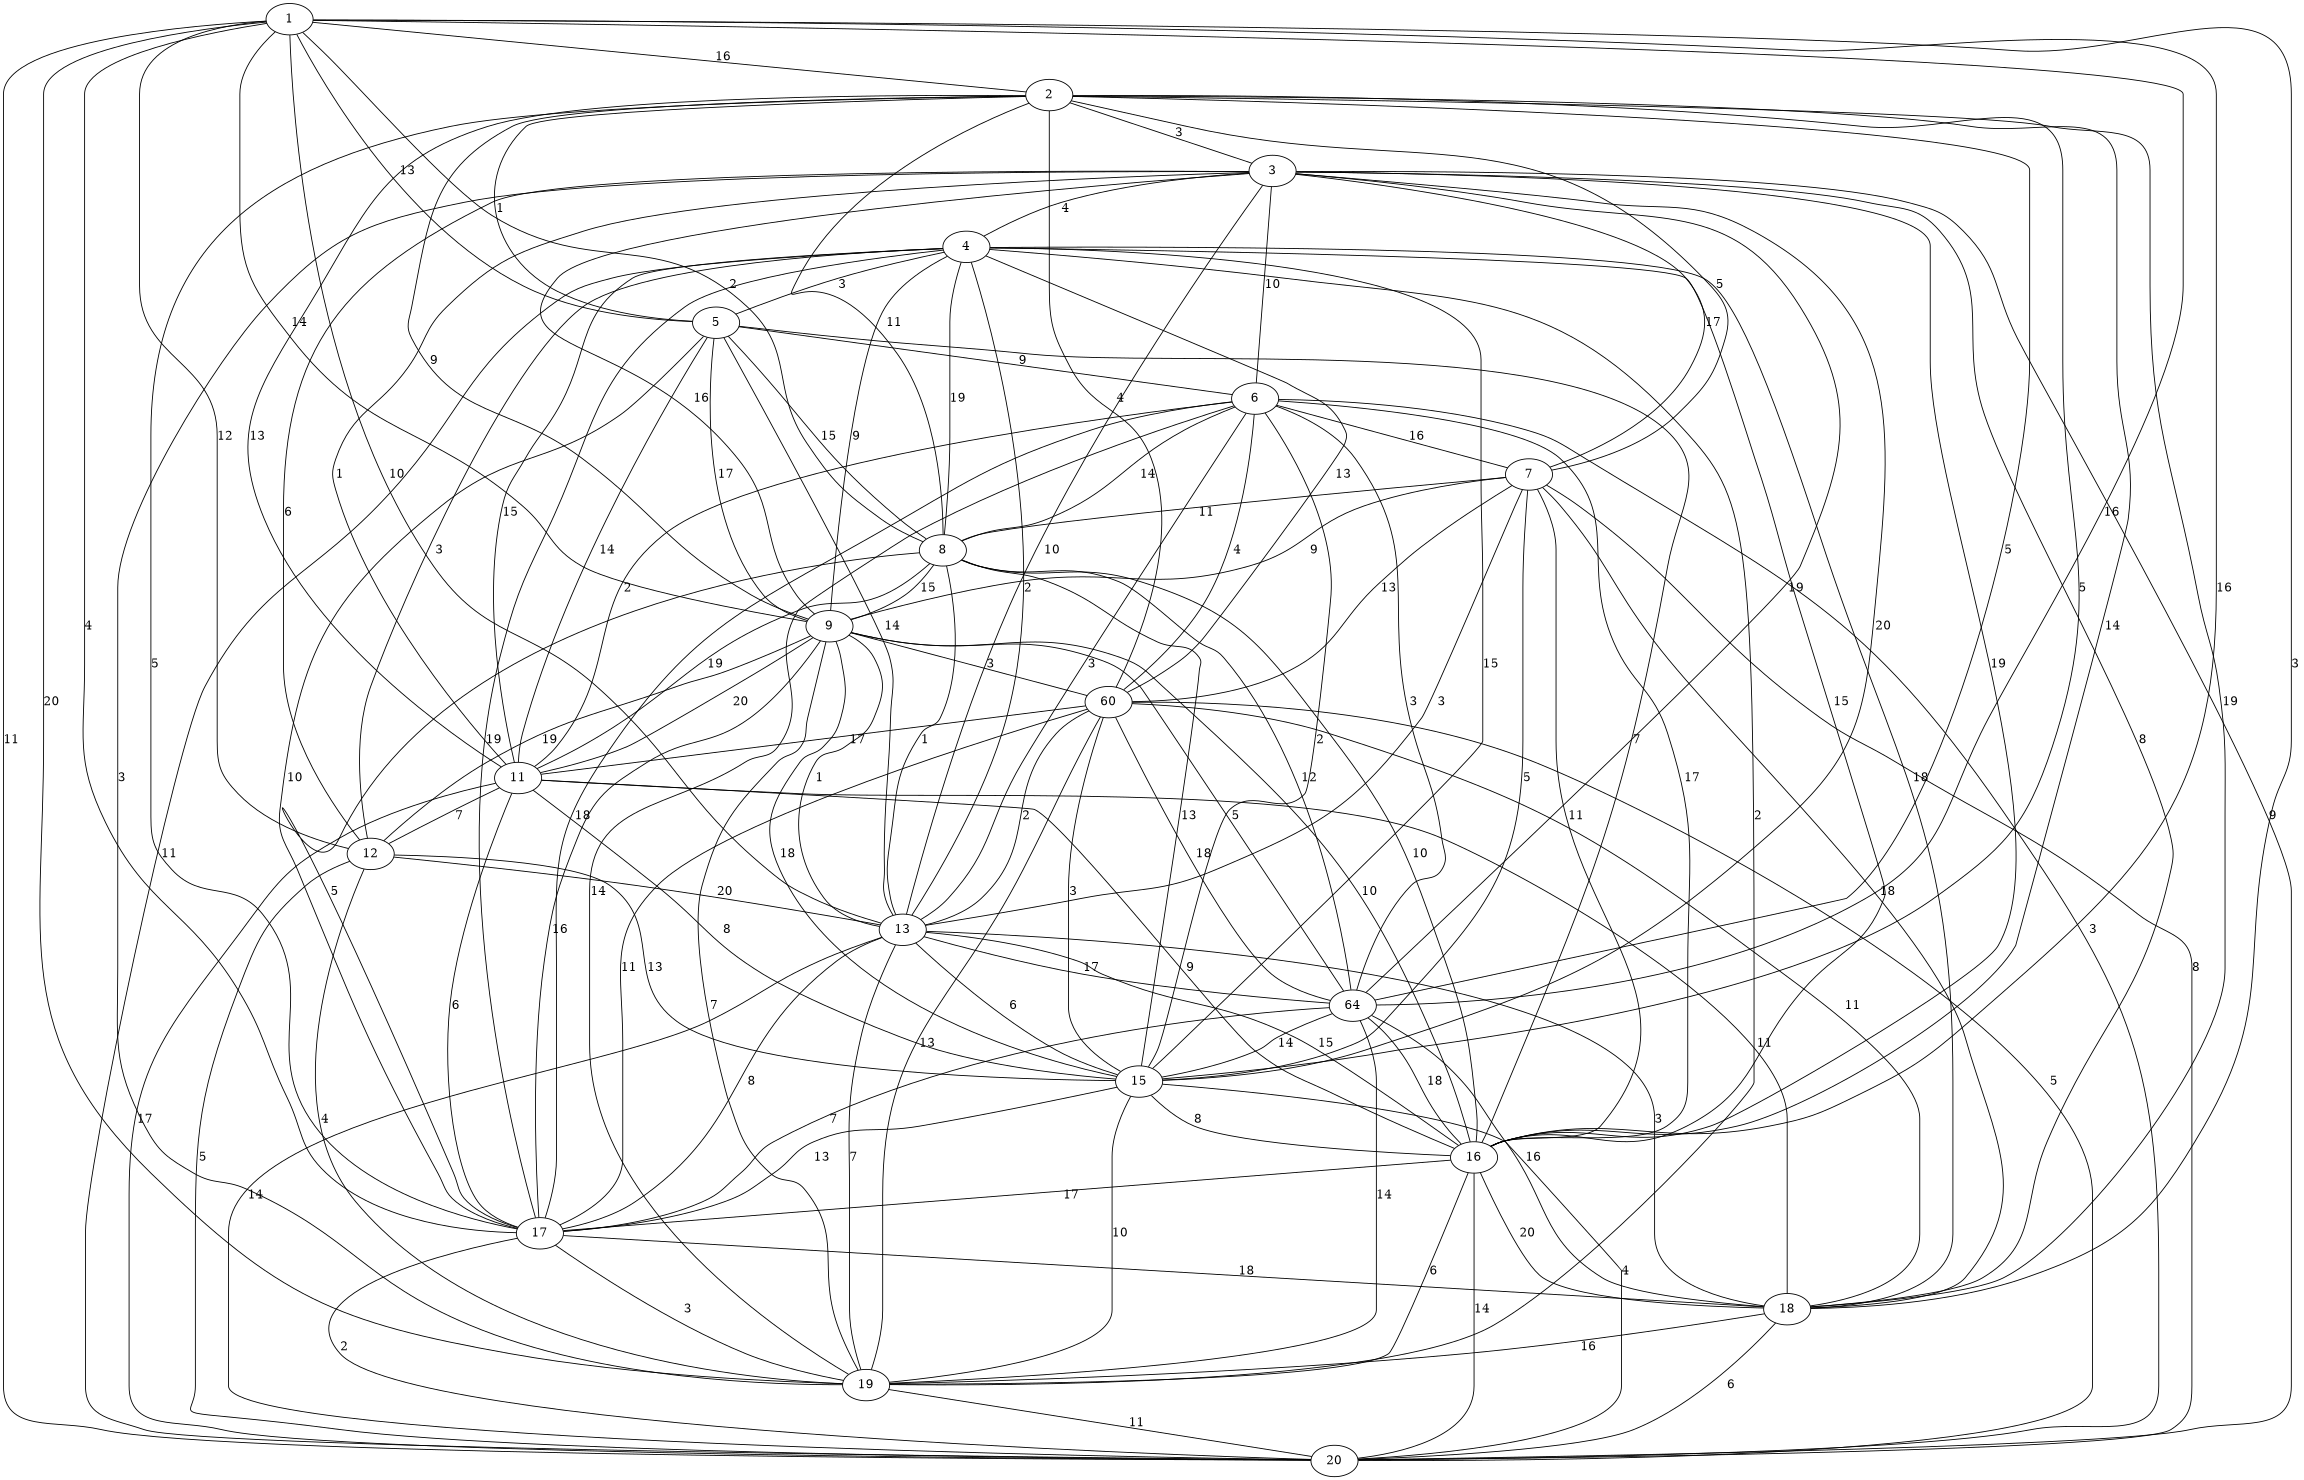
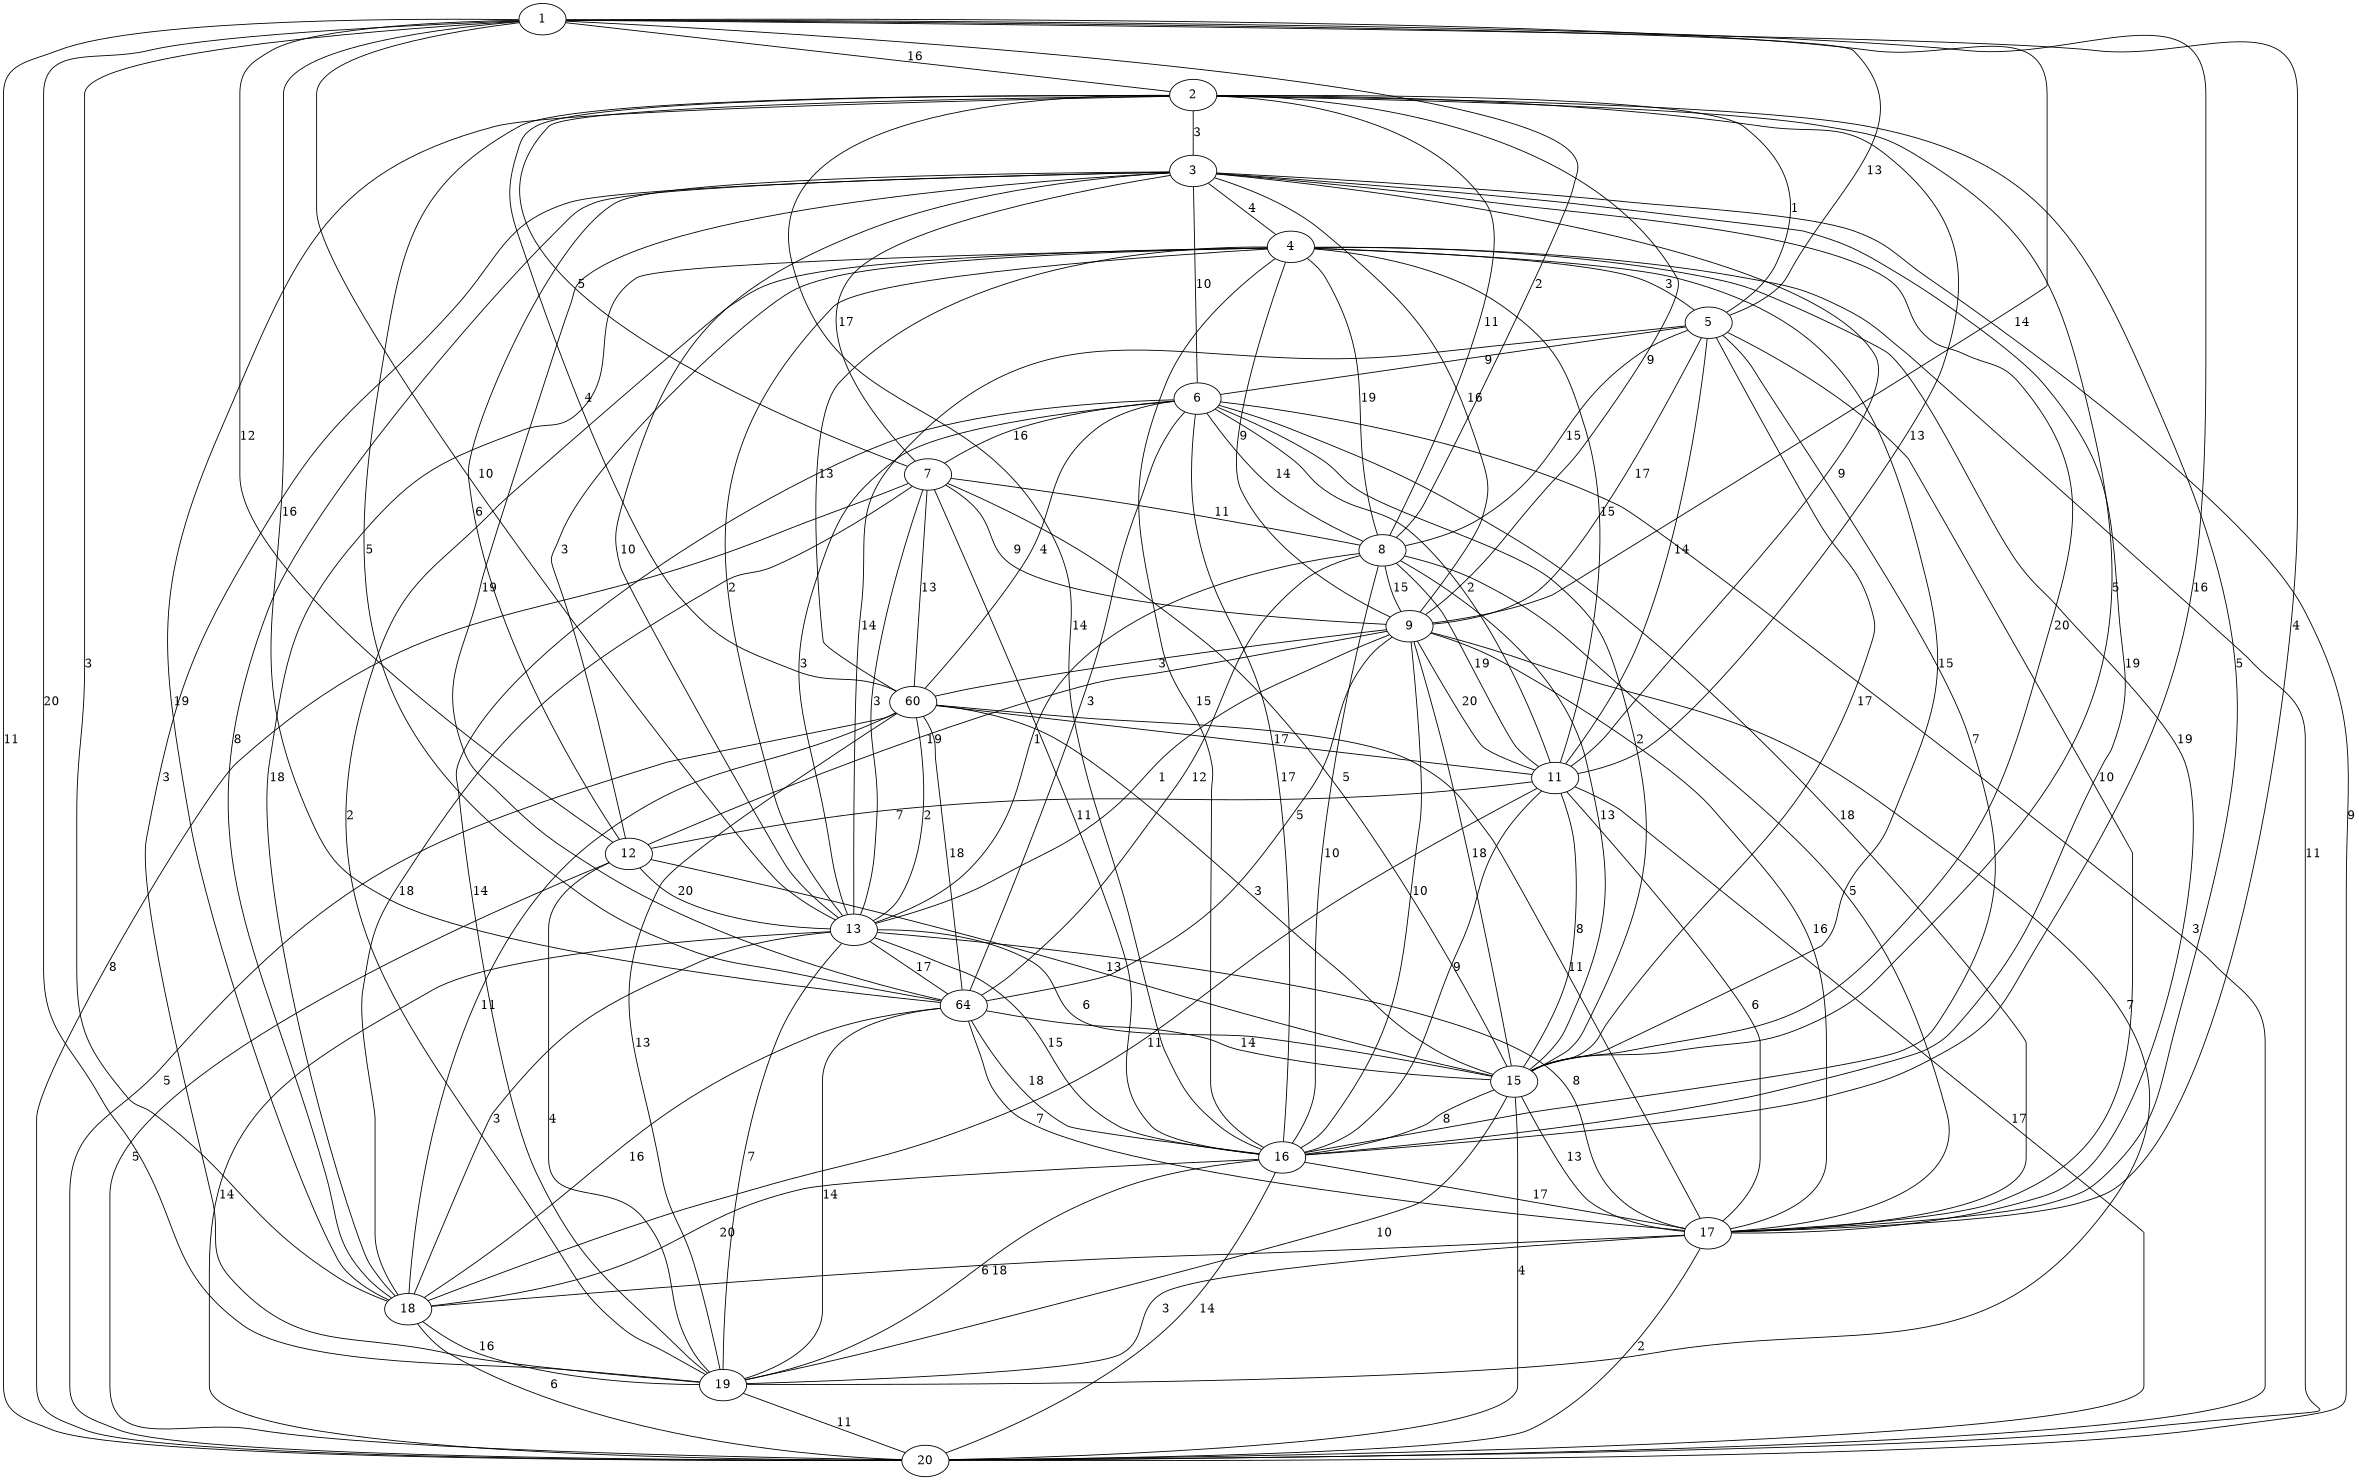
(340, 474) -> (1842, 474)
none -> (1831, 741)
